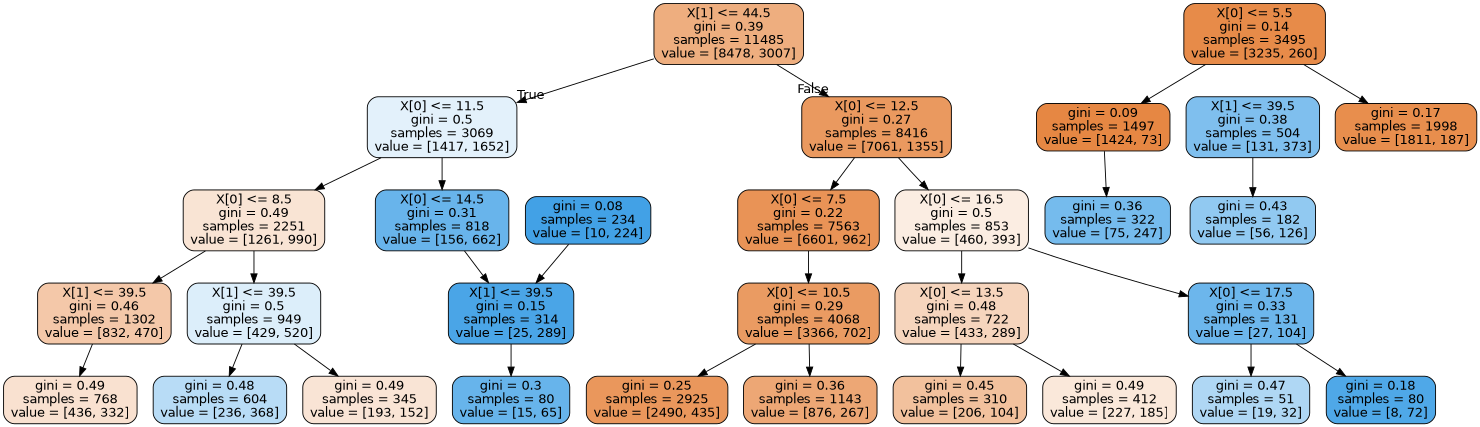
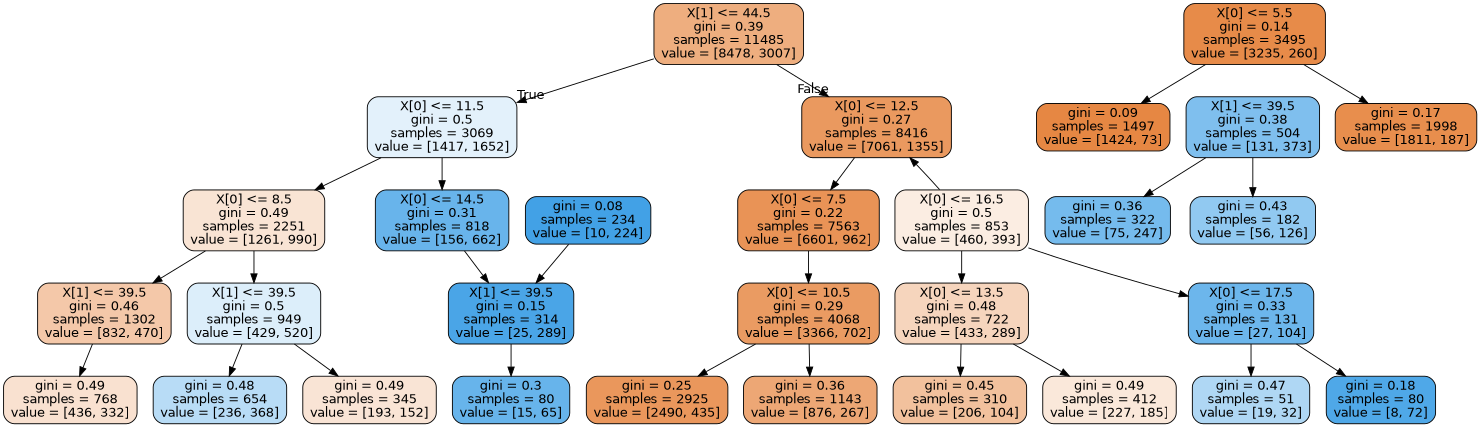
(1105, 169) -> (1179, 175)
(910, 171) -> (928, 177)
(220, 400) -> (220, 400)
